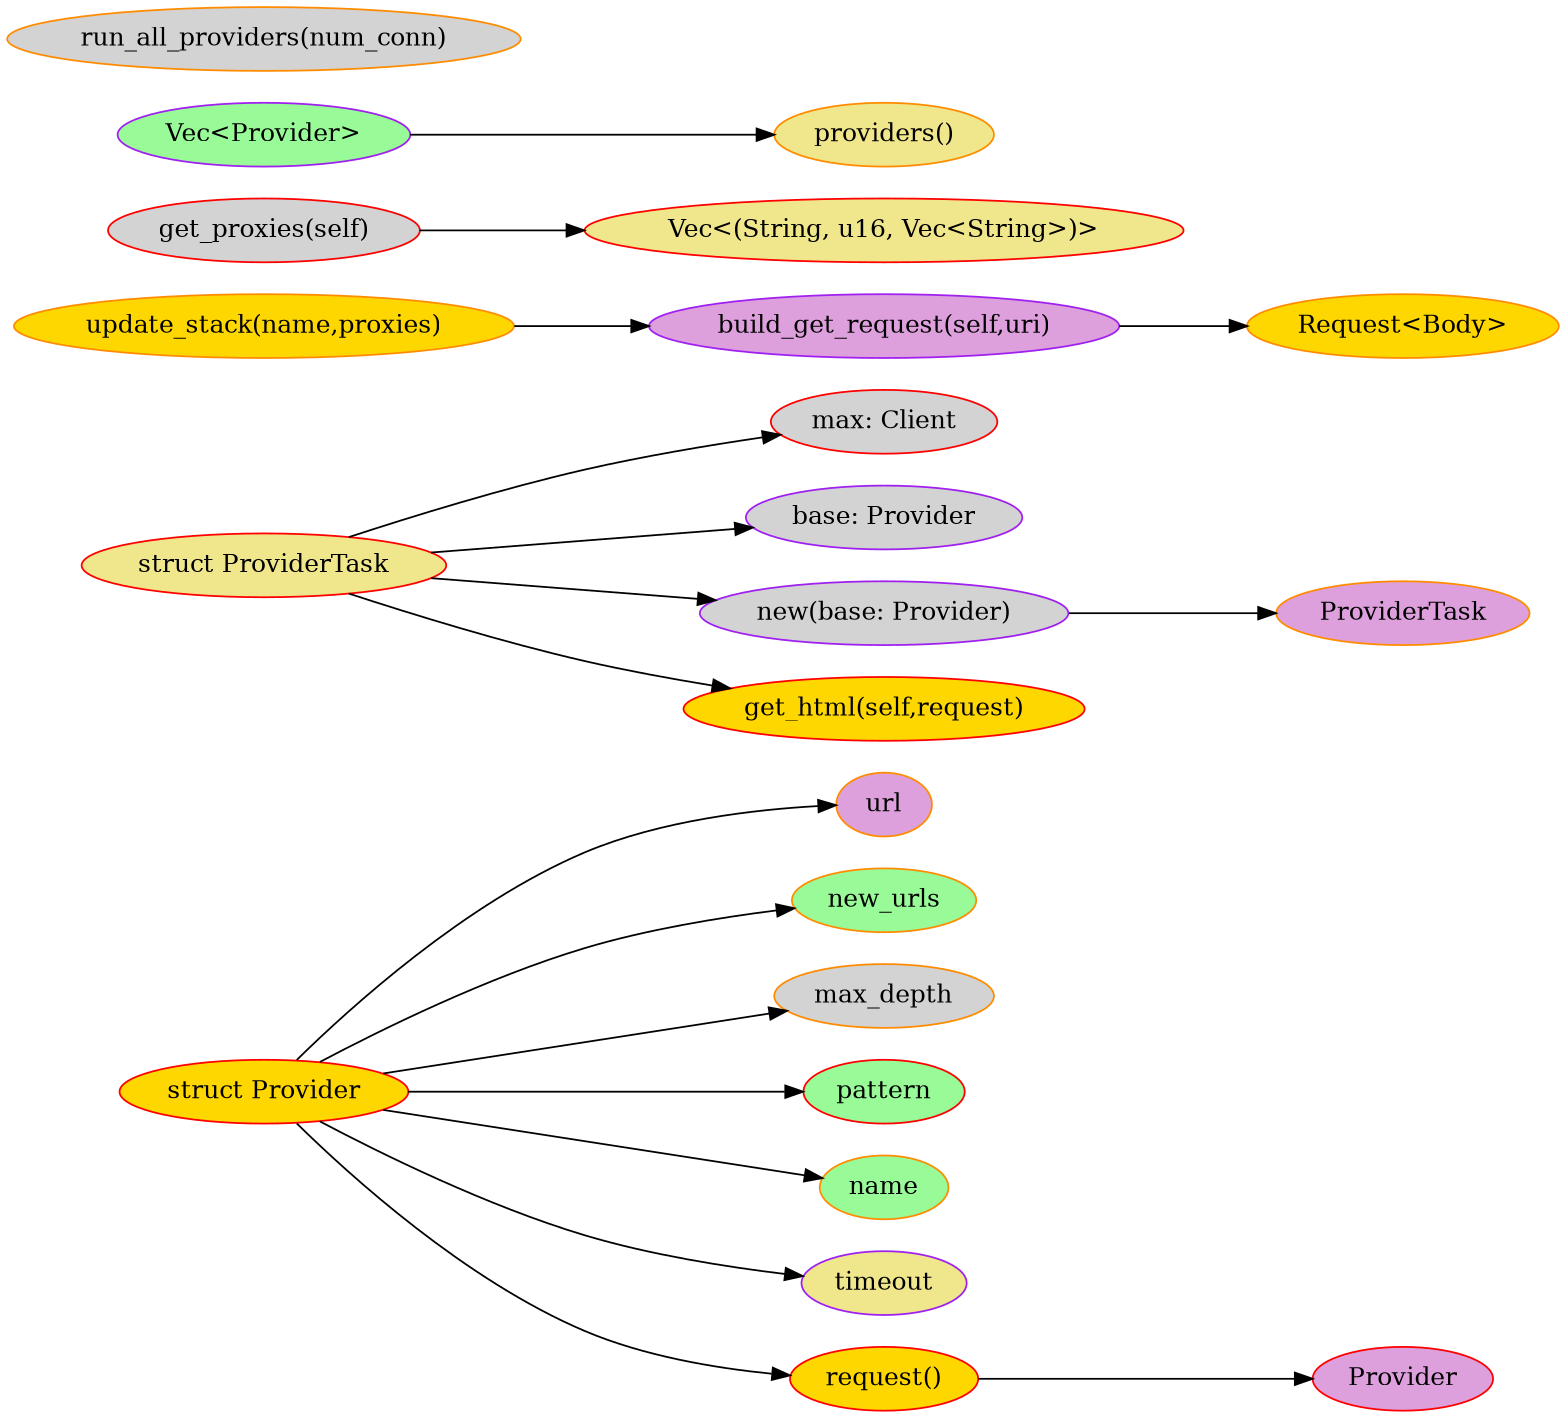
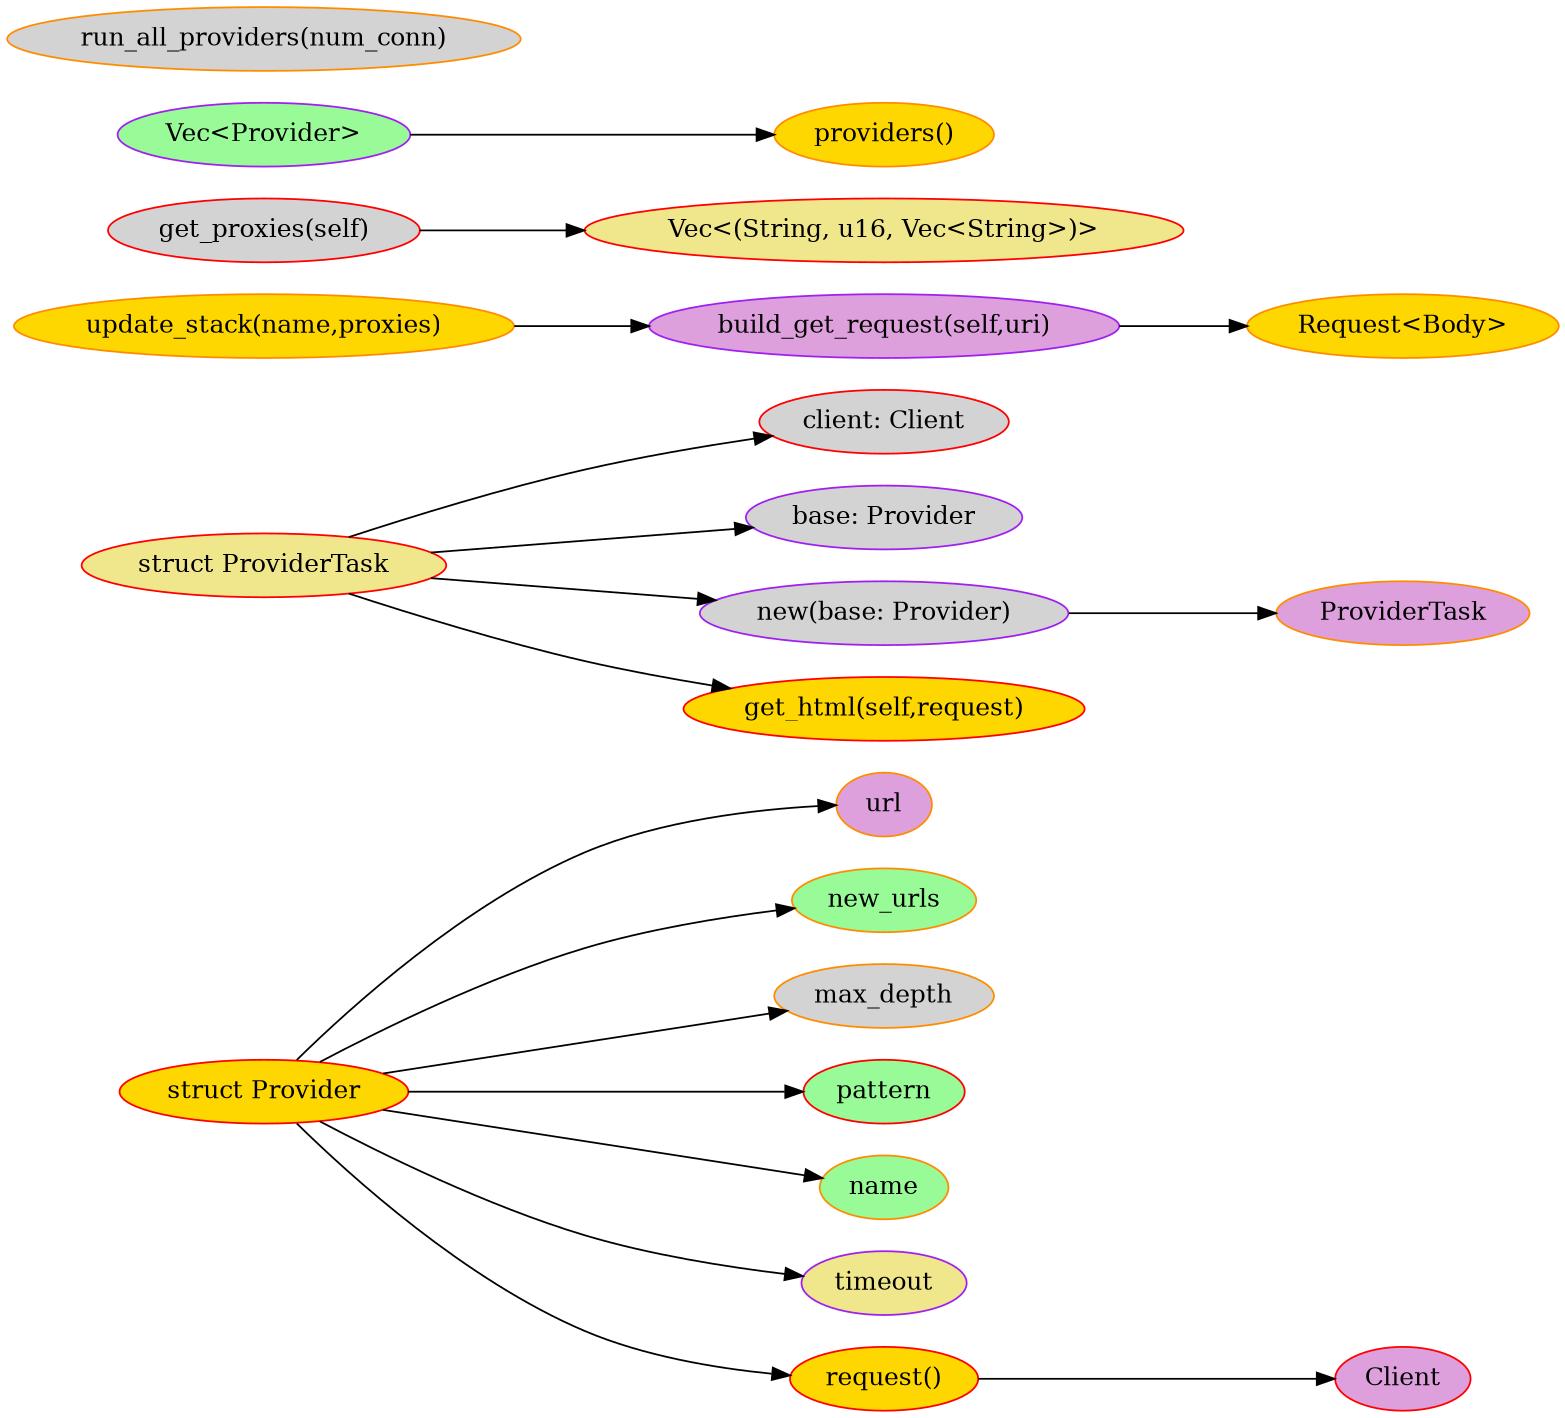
(884, 135) -> (884, 135)
(884, 422) -> (884, 422)
(1403, 1379) -> (1403, 1379)
